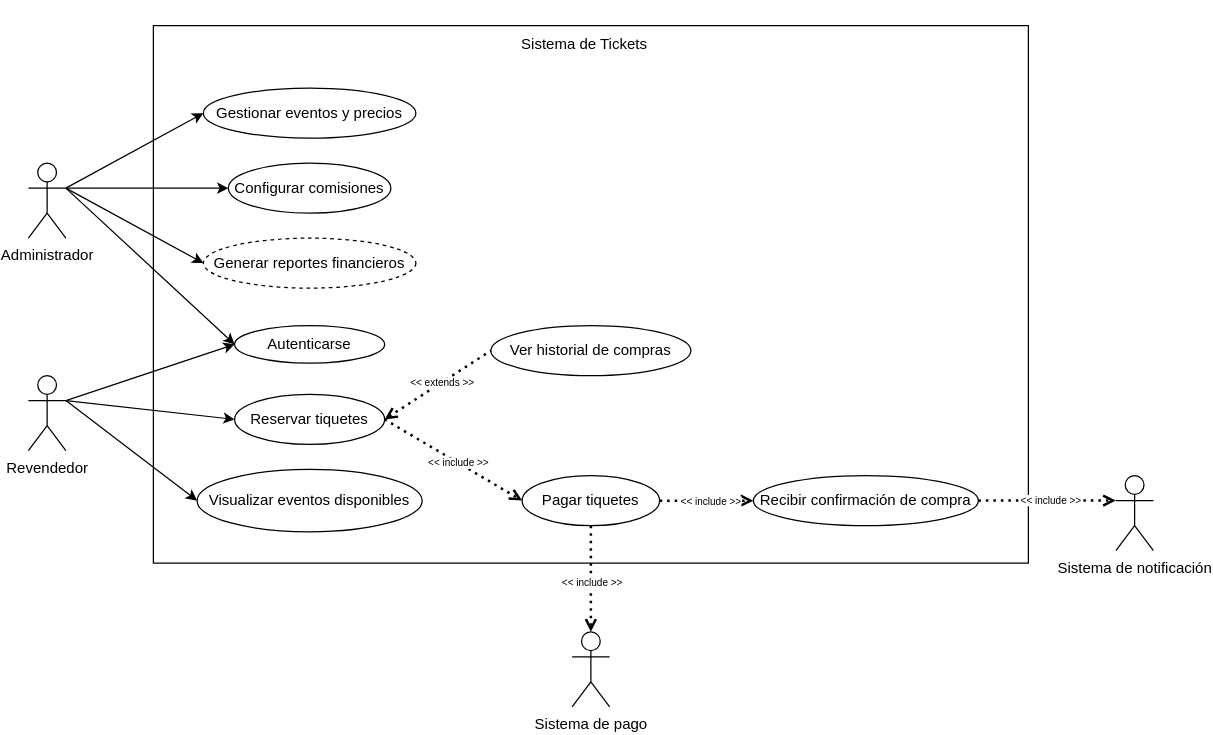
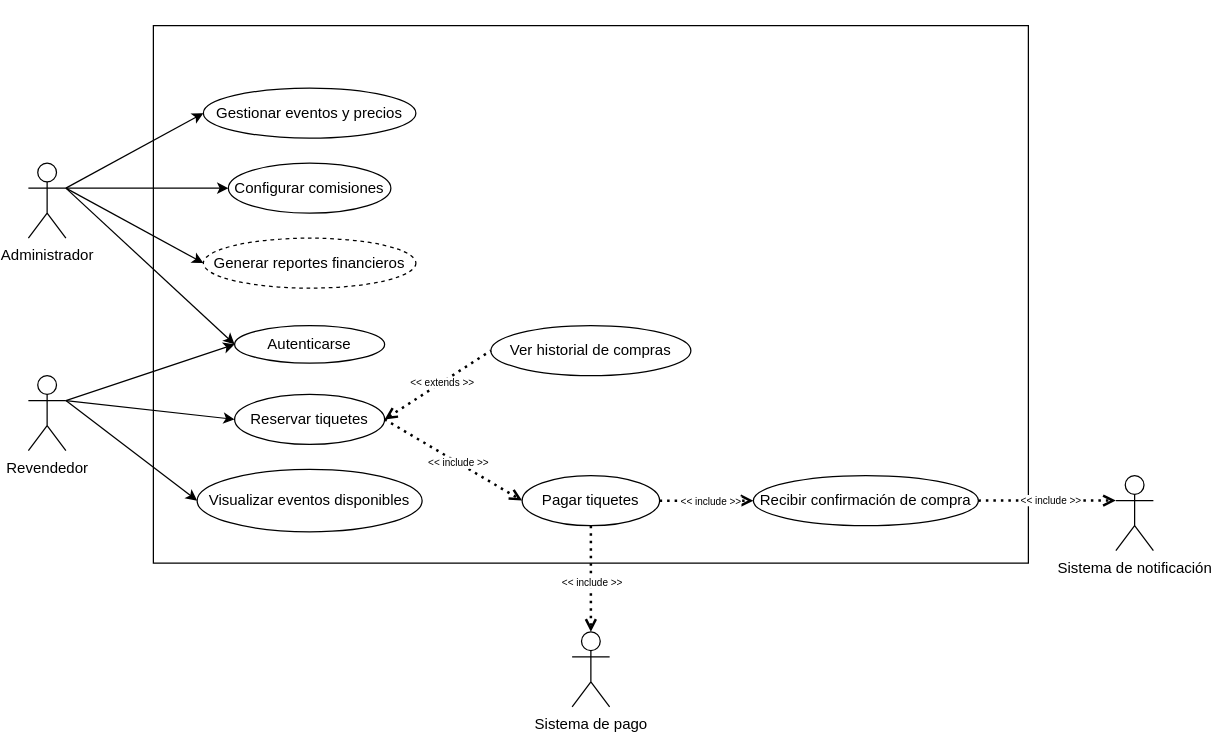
(584, 44) -> none
